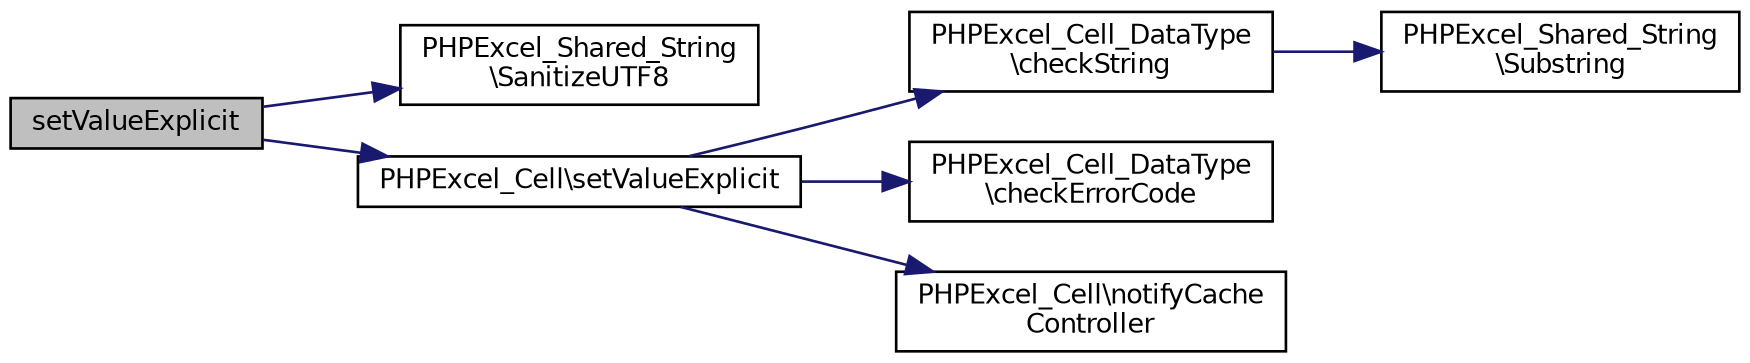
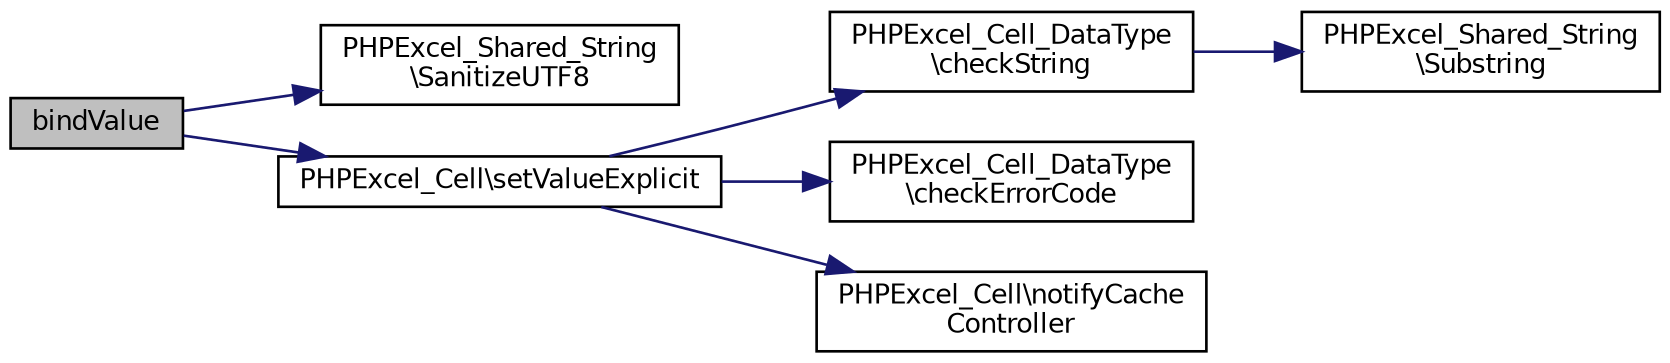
(137, 123) -> (97, 123)
